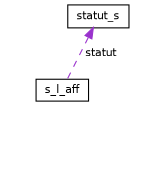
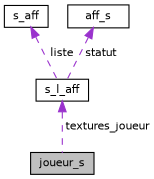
none -> (26, 16)
(98, 16) -> (98, 16)
none -> (62, 163)
